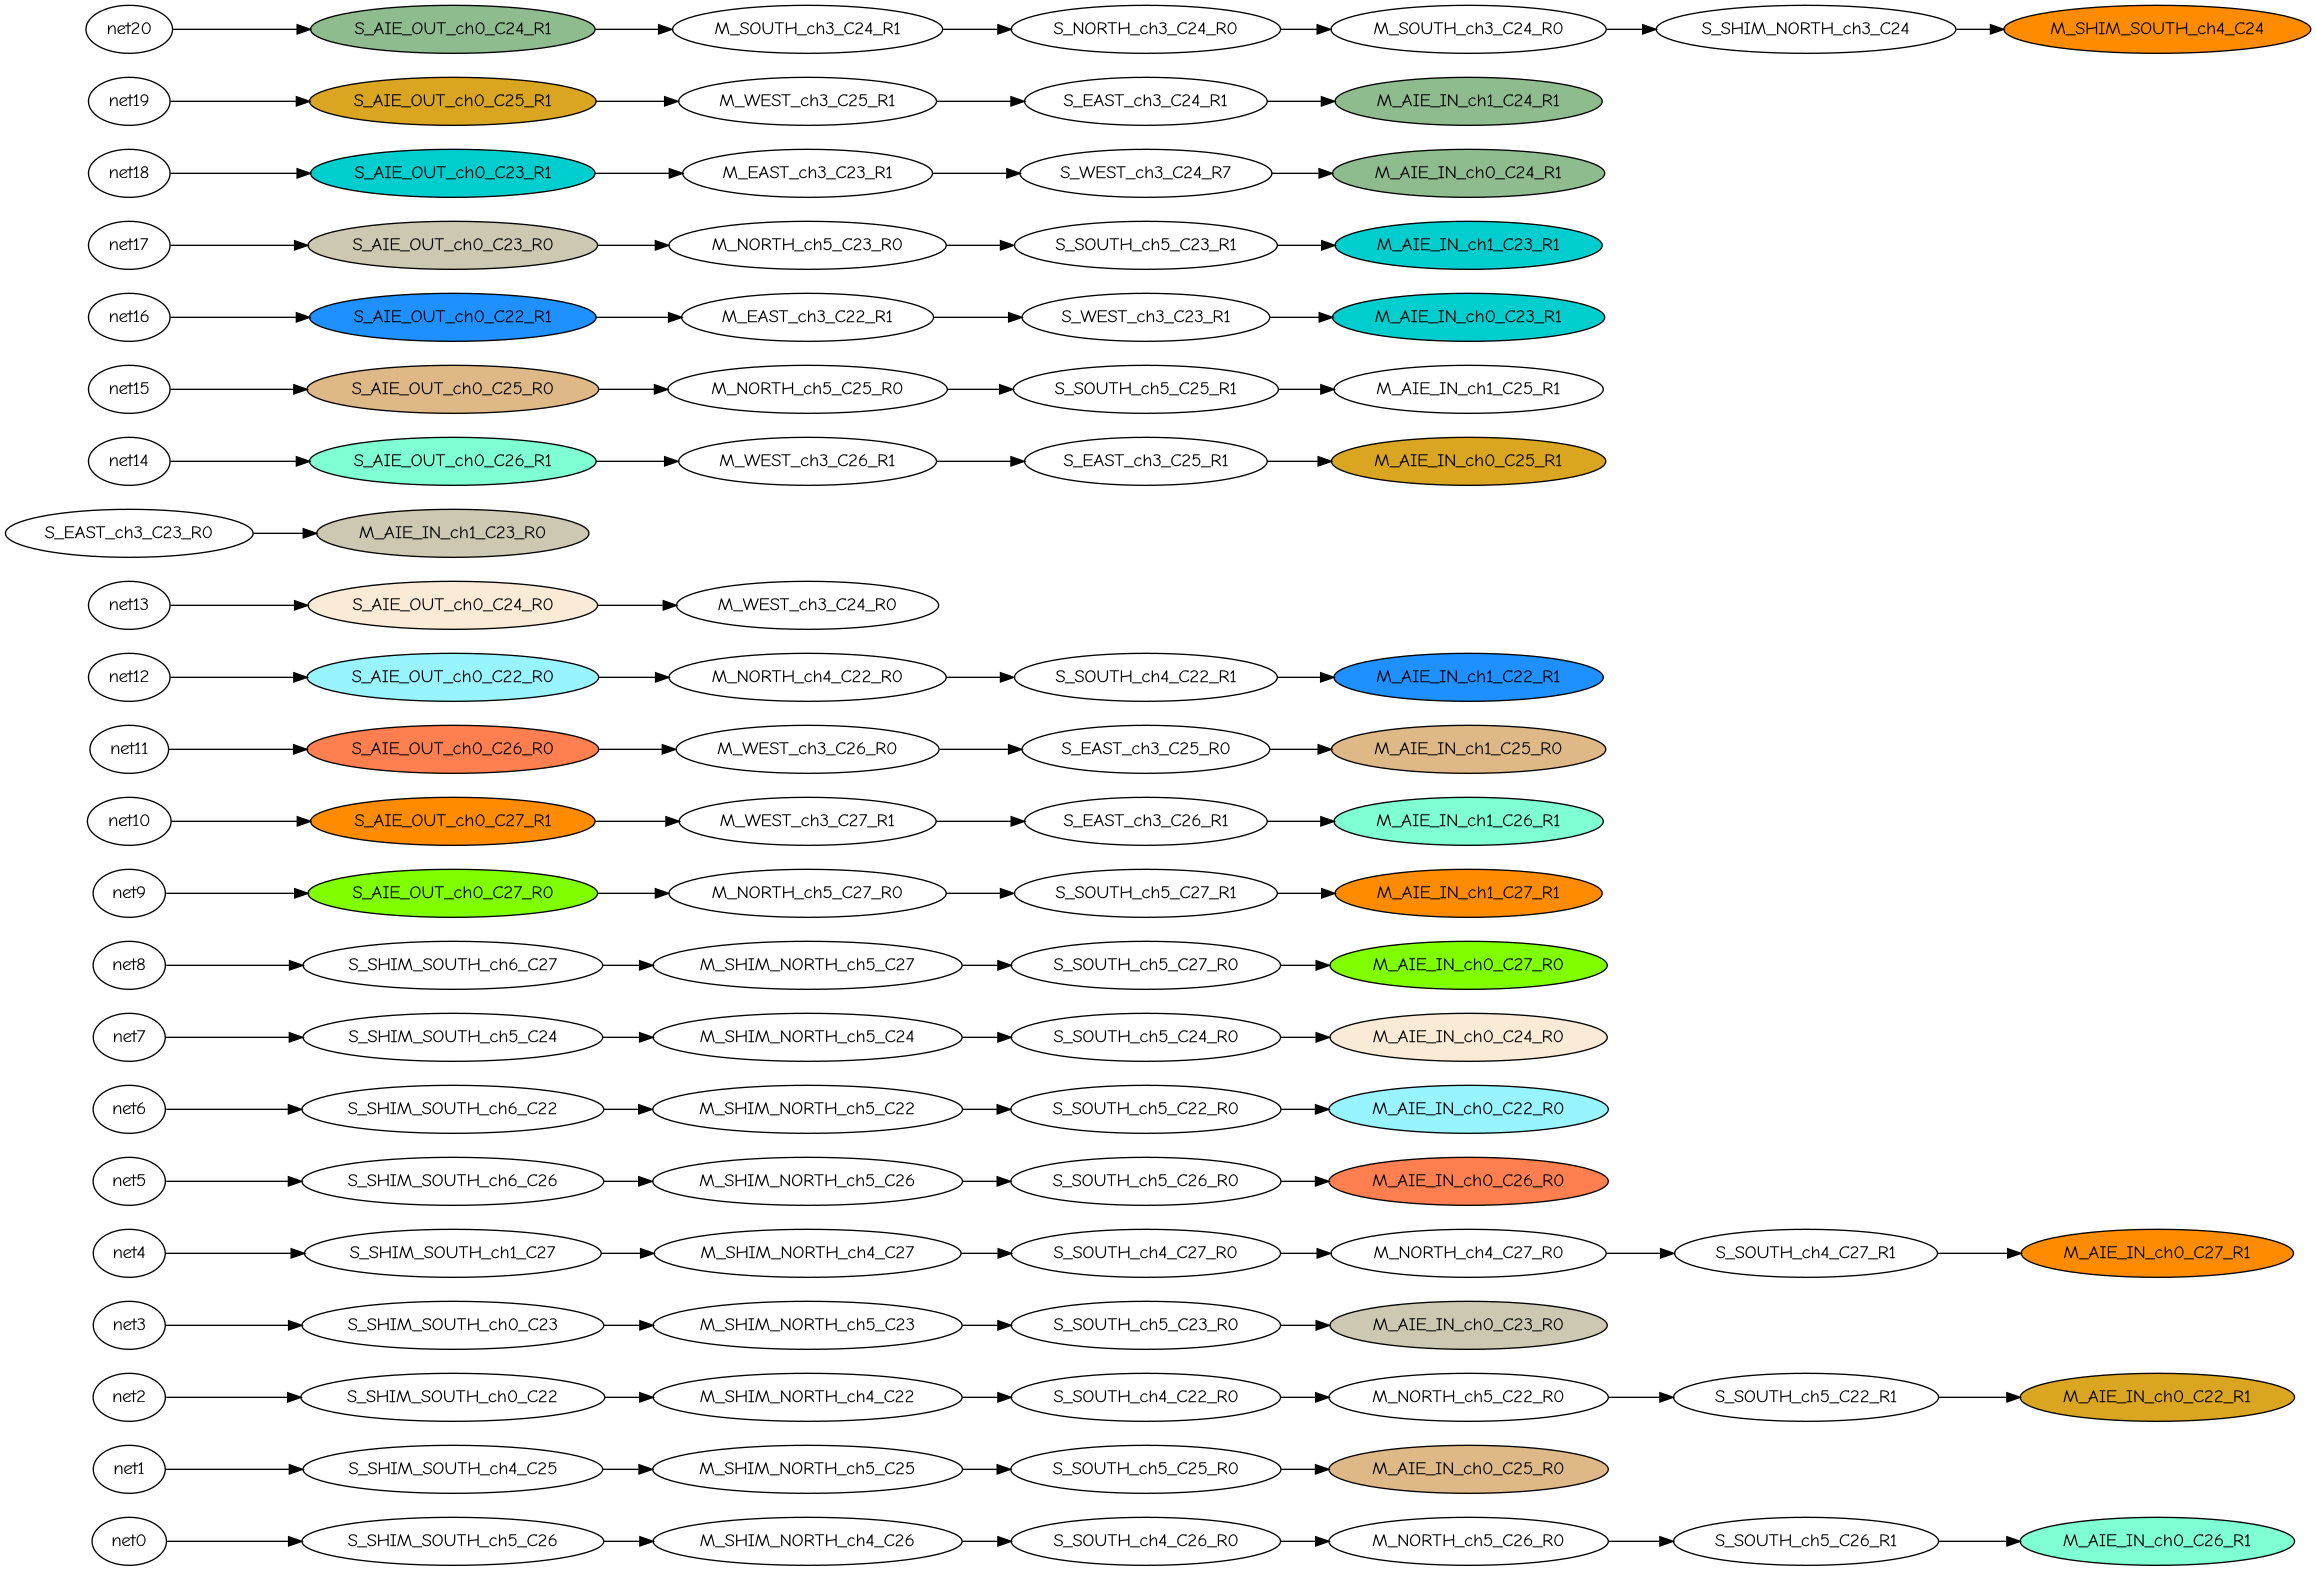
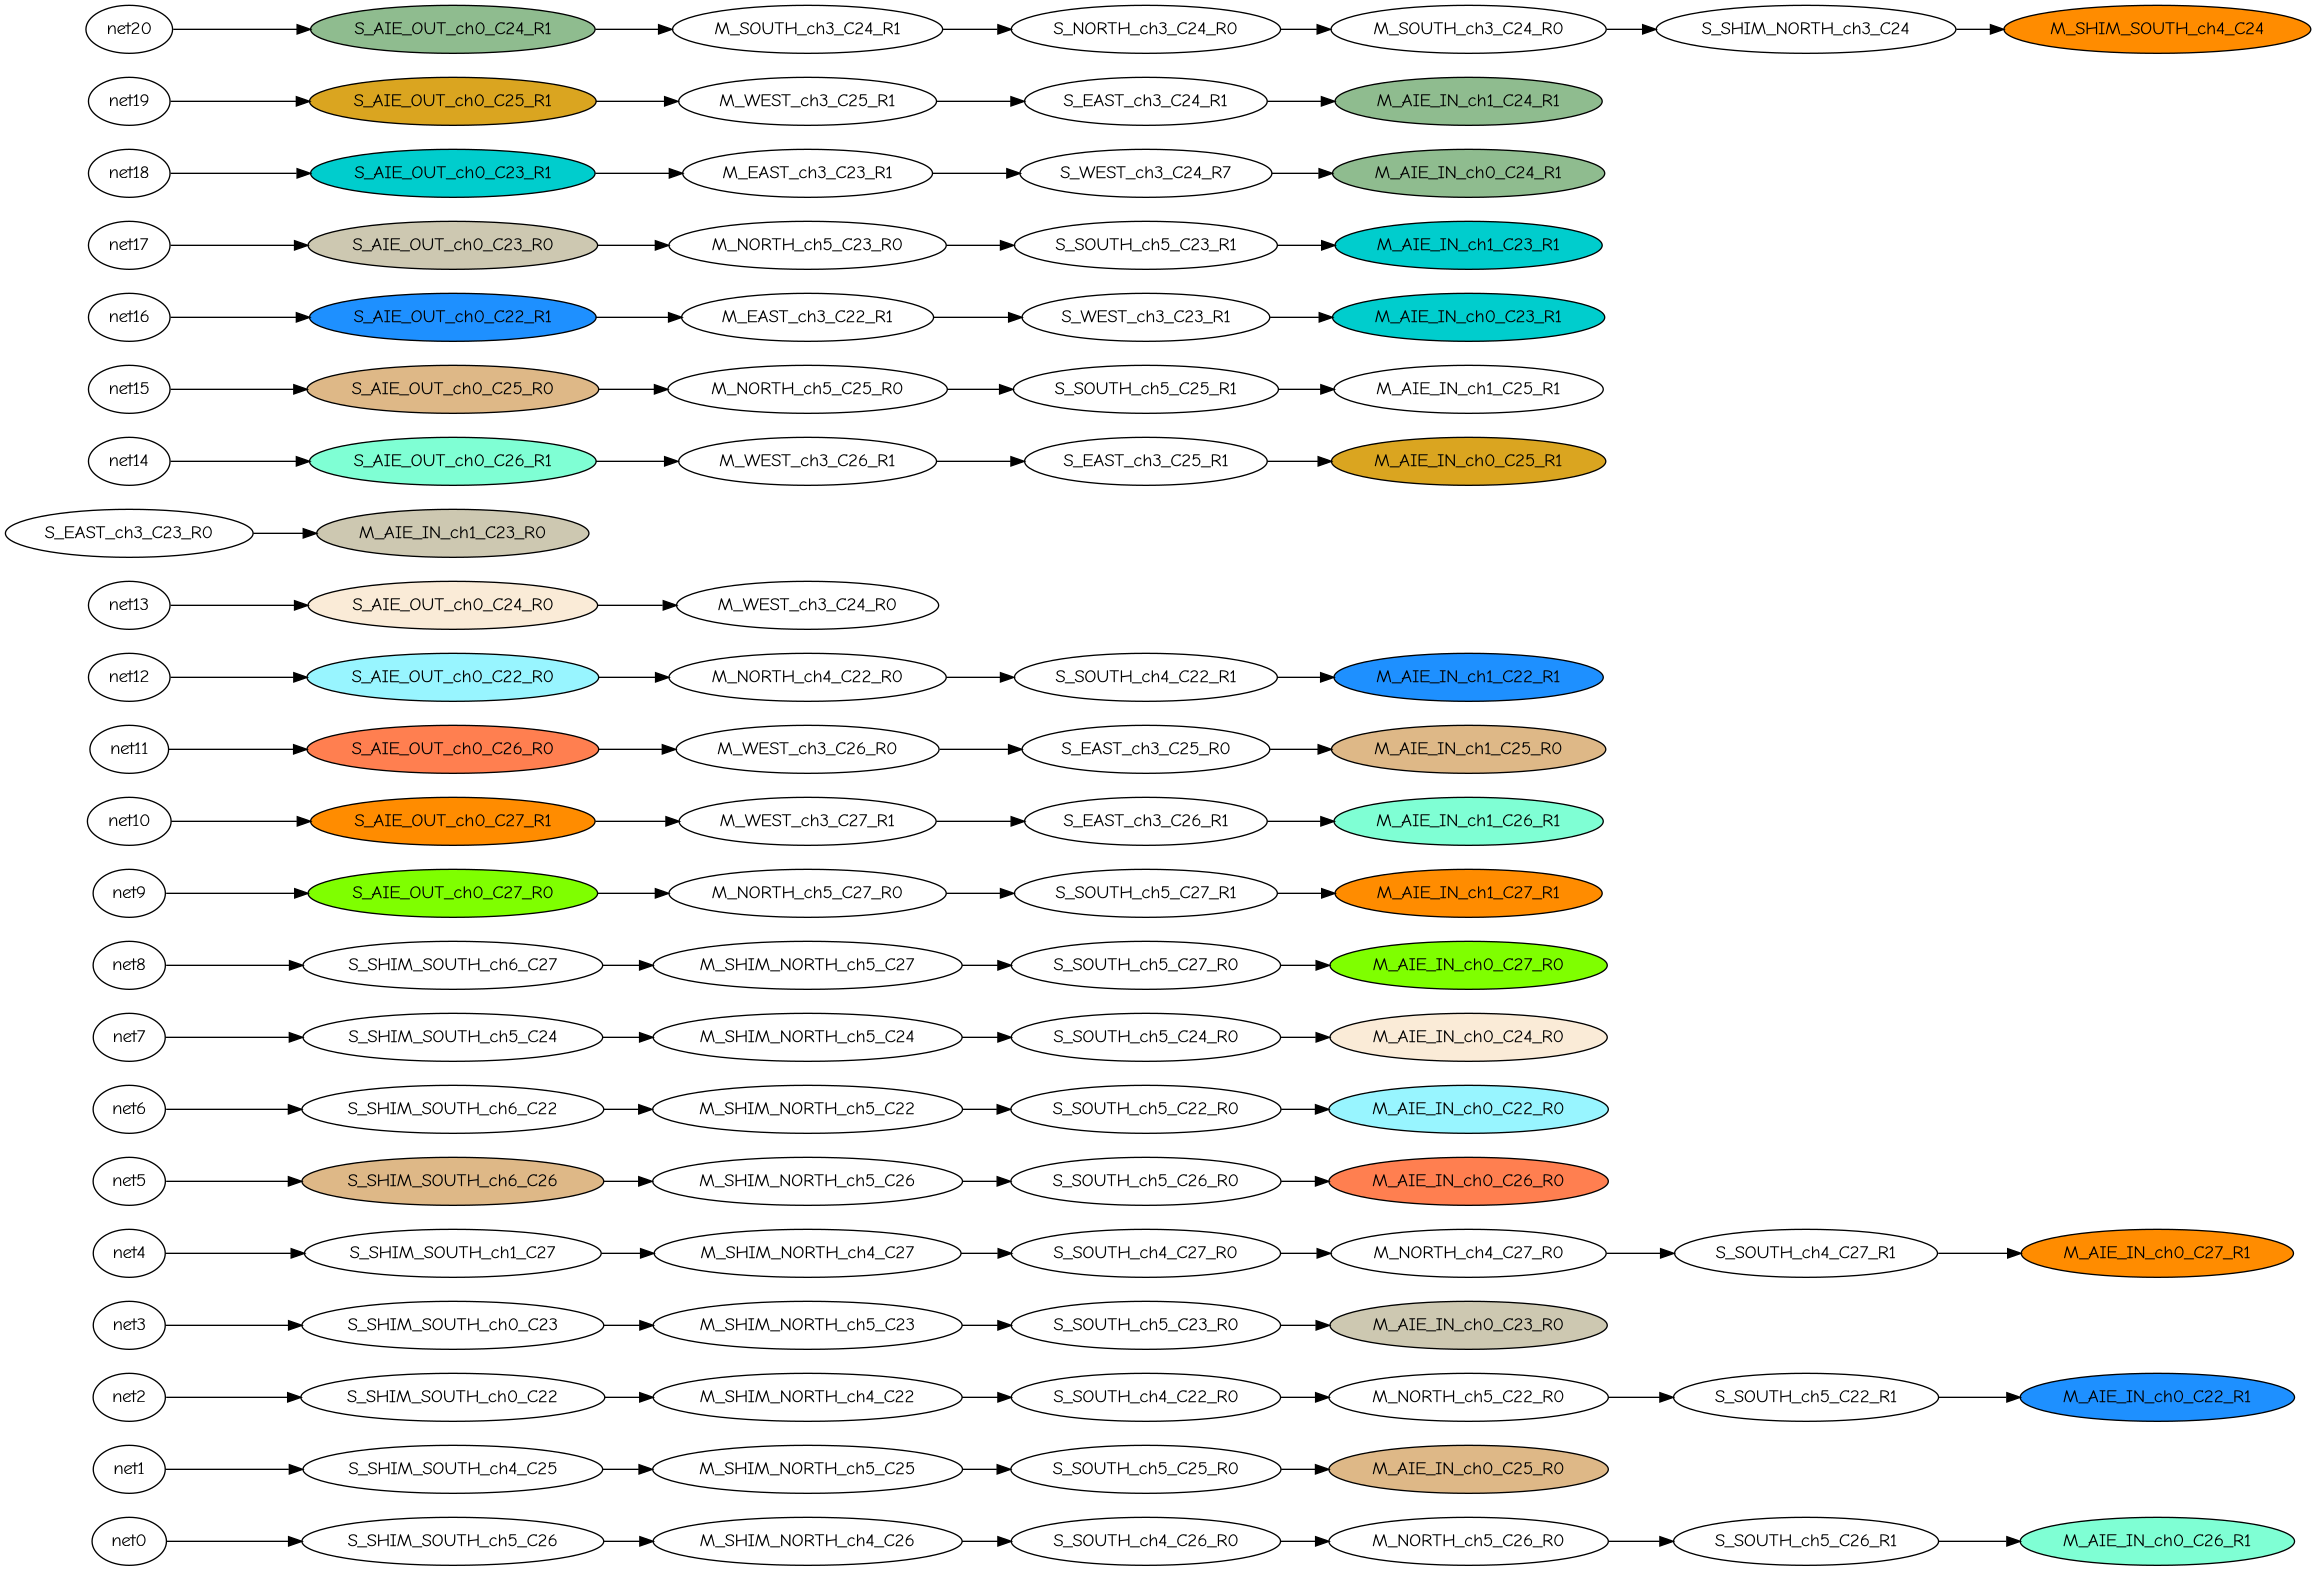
(453, 1181) -> (453, 1181)
(2157, 1397) -> (2157, 1397)
